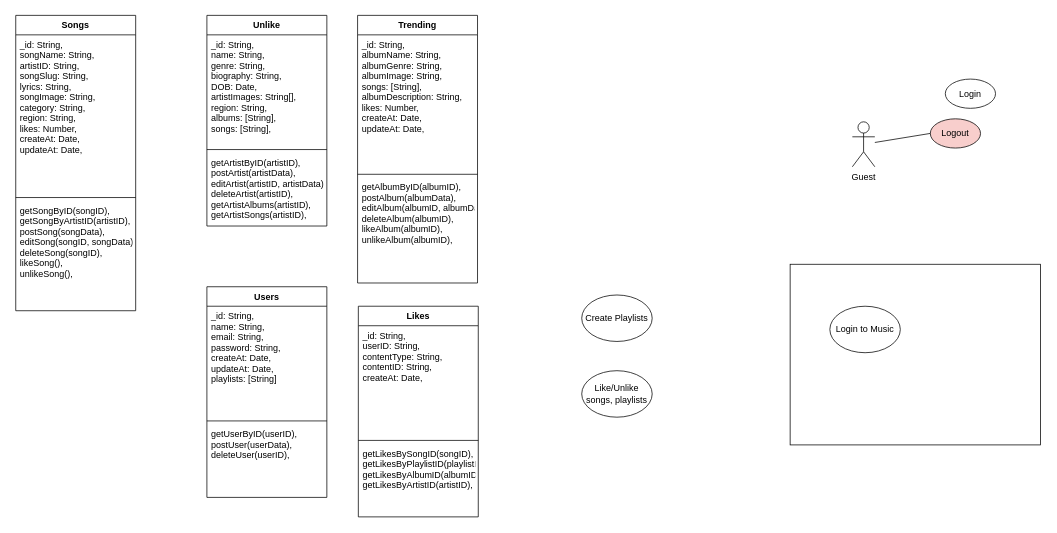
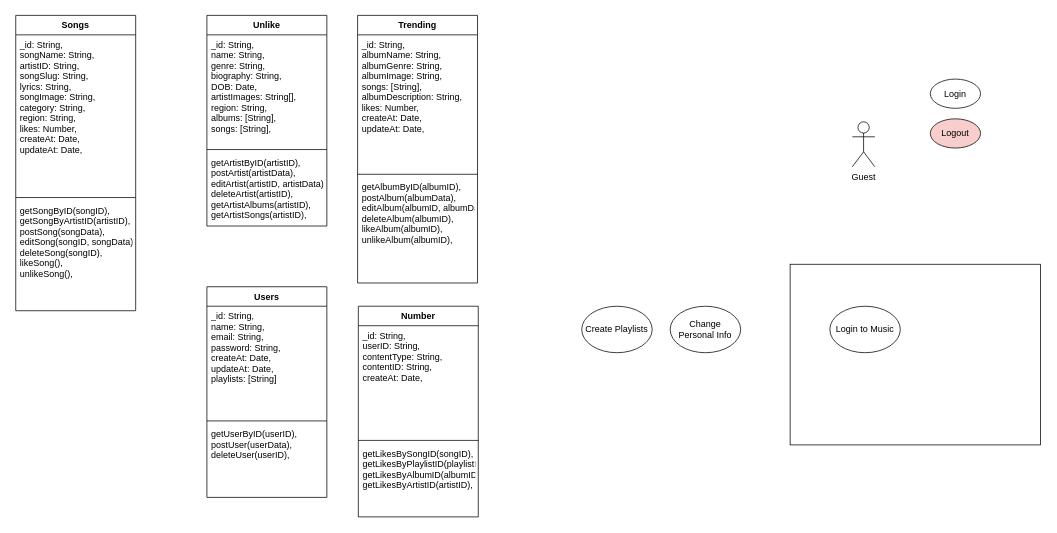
(971, 94) -> (956, 94)
(903, 138) -> none
(418, 317) -> (418, 317)
(617, 318) -> (617, 330)
none -> (705, 330)
(617, 394) -> none
